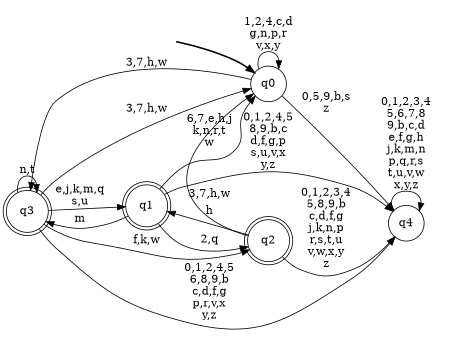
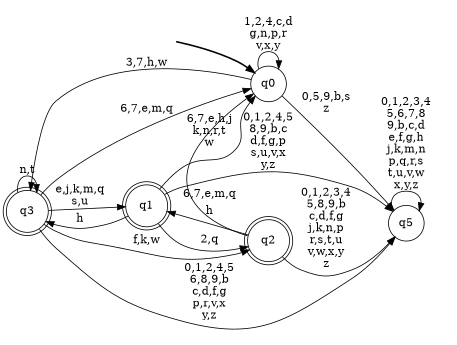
(147, 109) -> (147, 109)
(210, 194) -> (210, 194)
(80, 219) -> (80, 219)
(406, 223) -> (406, 223)
